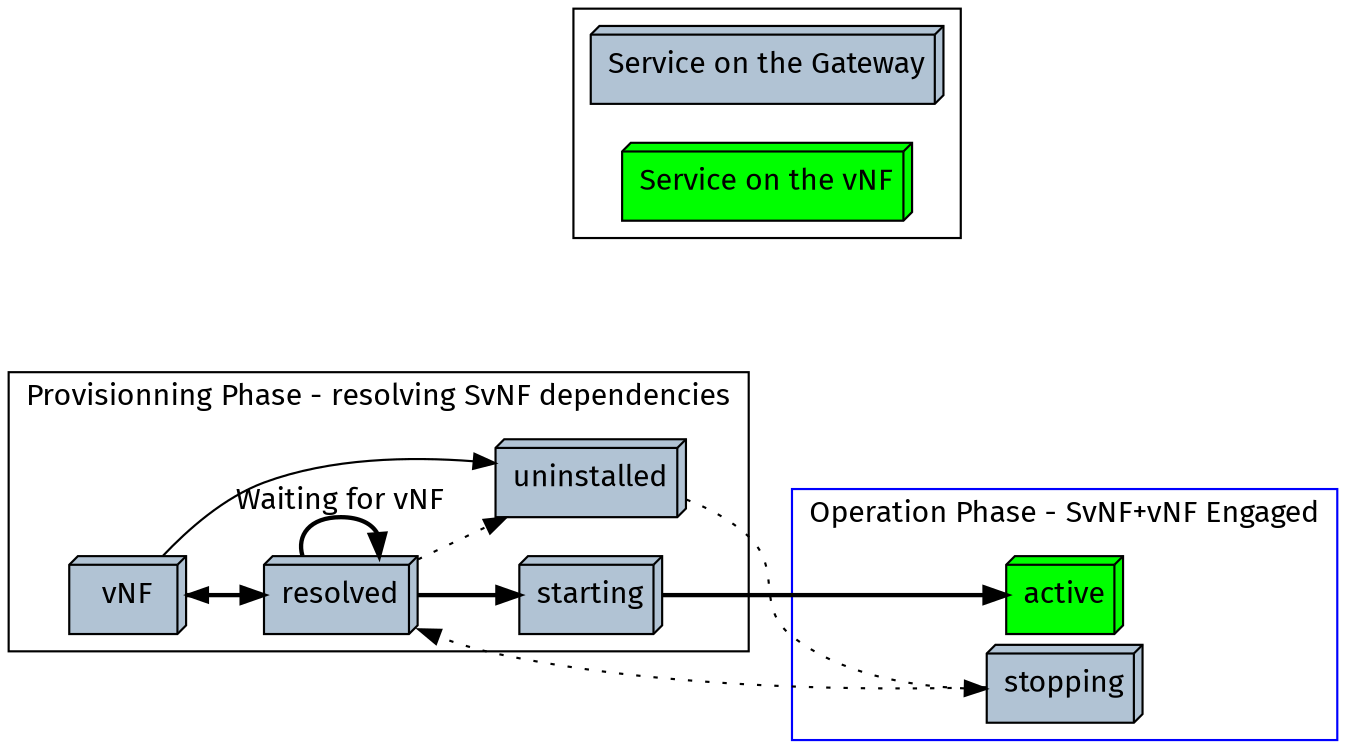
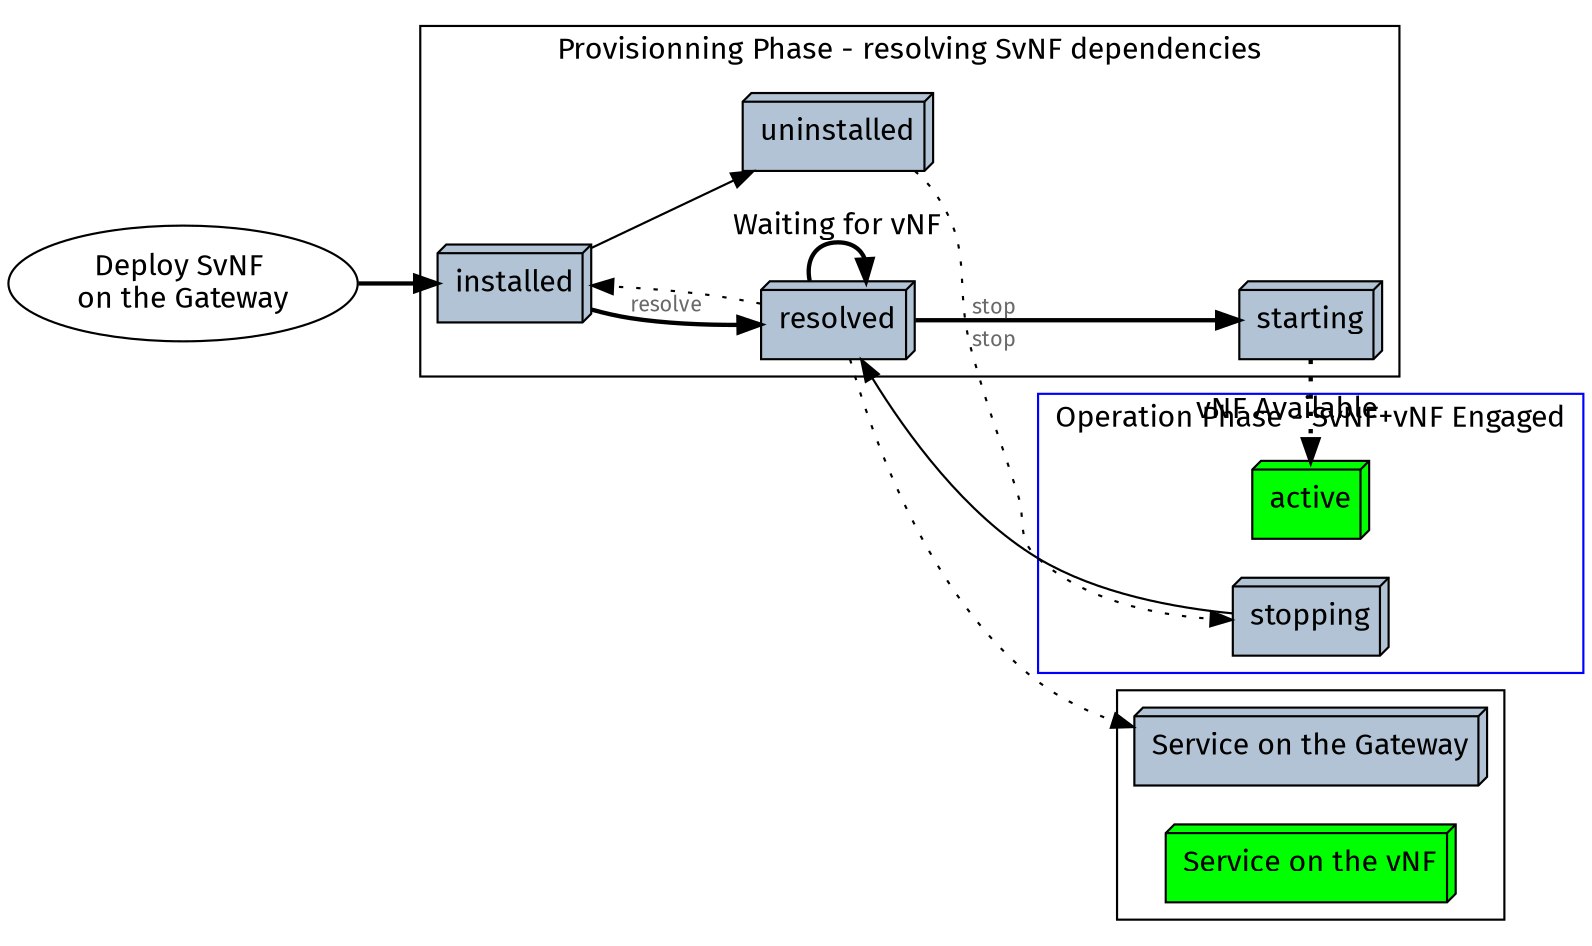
none -> (183, 283)
(452, 543) -> (942, 571)
(128, 595) -> (514, 283)
(823, 595) -> (1311, 407)
(710, 682) -> (1011, 540)
